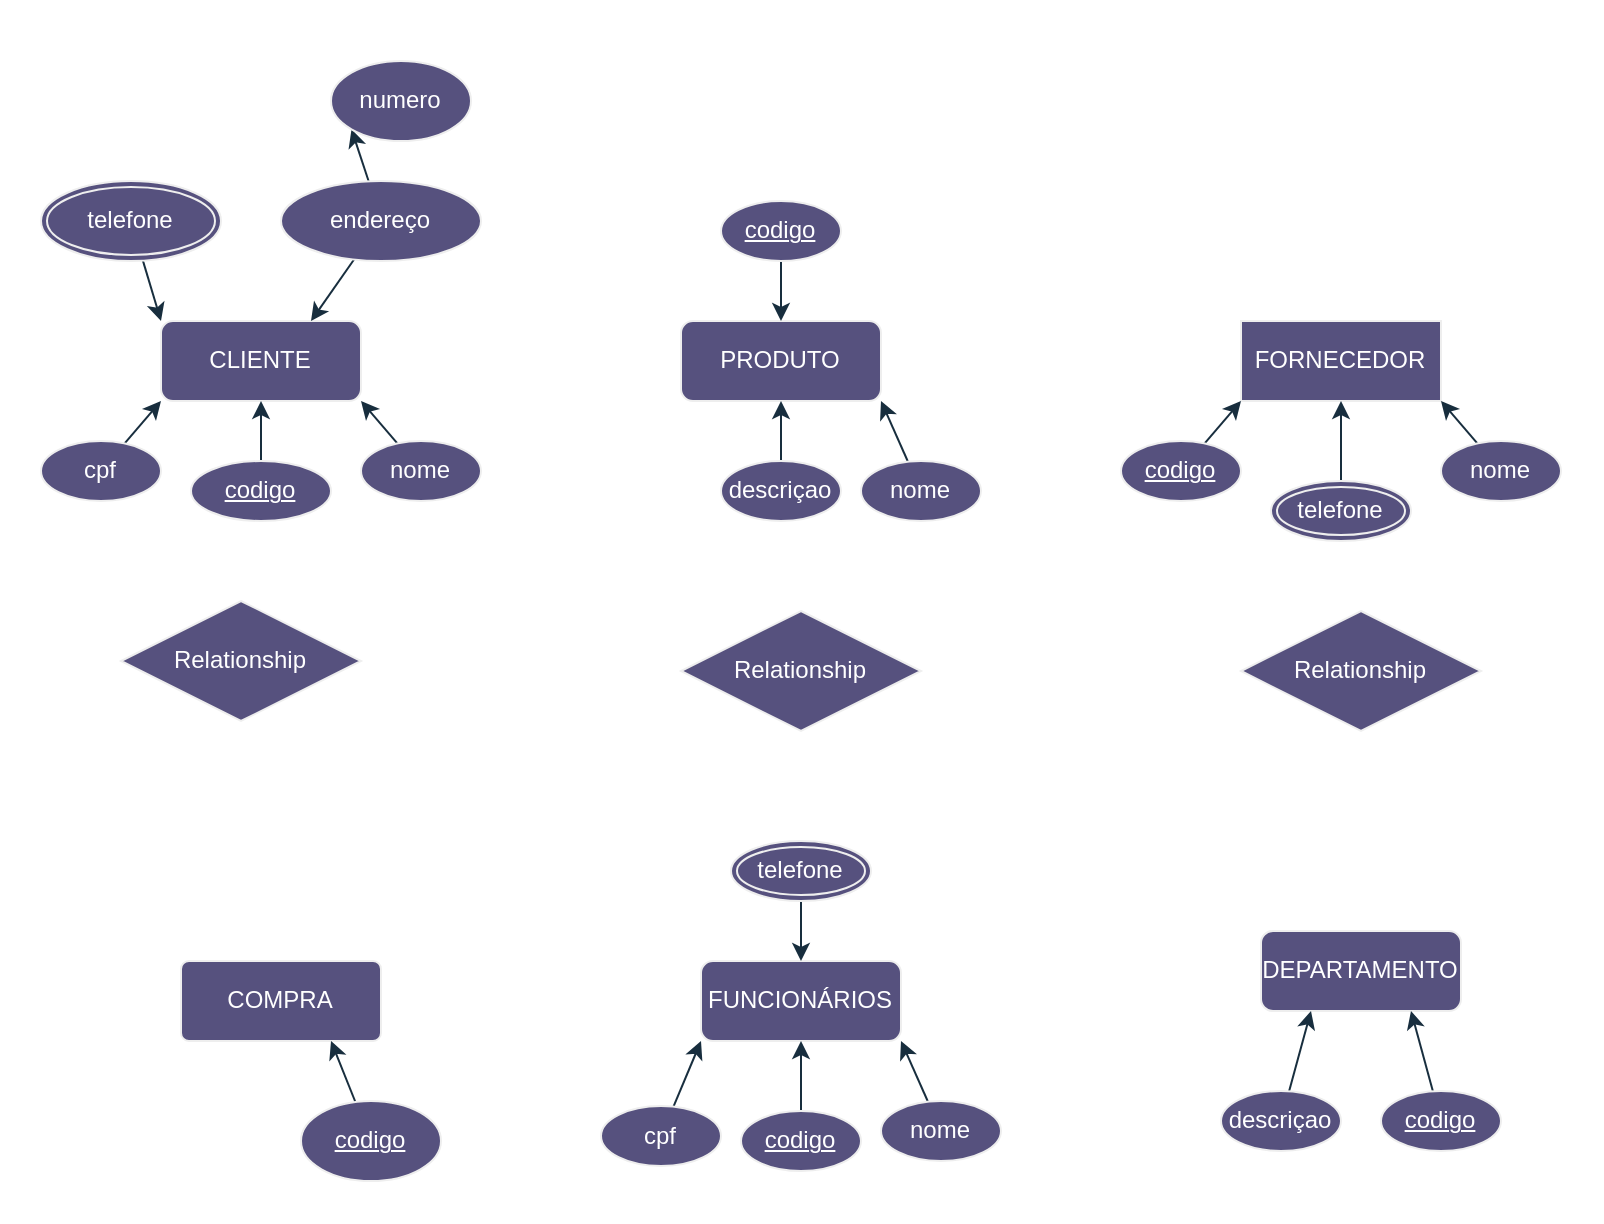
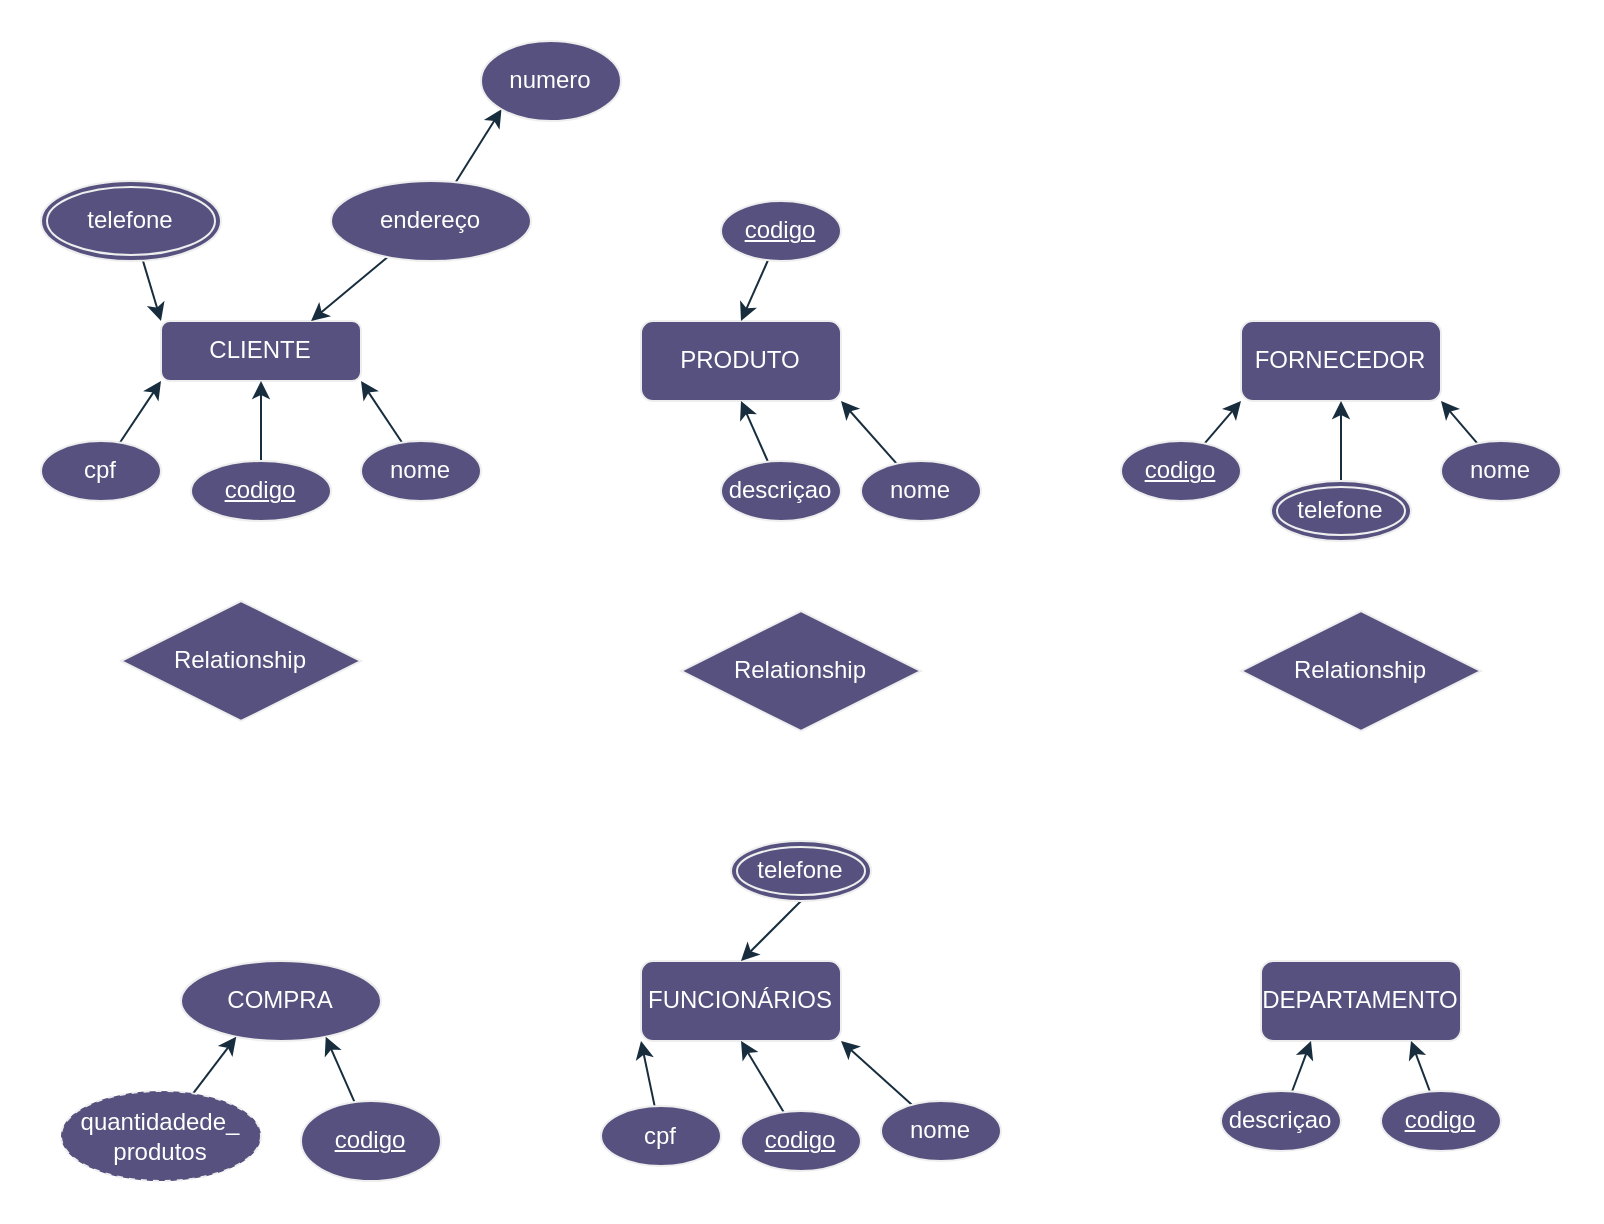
(401, 101) -> (551, 81)
(381, 221) -> (431, 221)
(261, 361) -> (261, 351)
(781, 361) -> (741, 361)
(1341, 361) -> (1341, 361)
(1361, 971) -> (1361, 1001)
(281, 1001) -> (281, 1001)
(801, 1001) -> (741, 1001)
none -> (211, 1070)
none -> (161, 1136)
